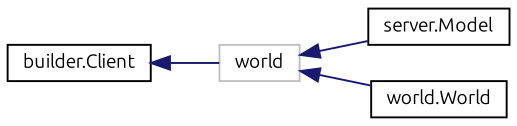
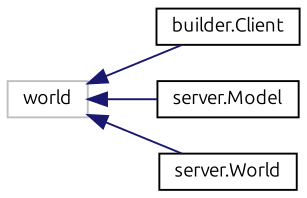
(195, 63) -> (144, 61)
(439, 99) -> (228, 172)
